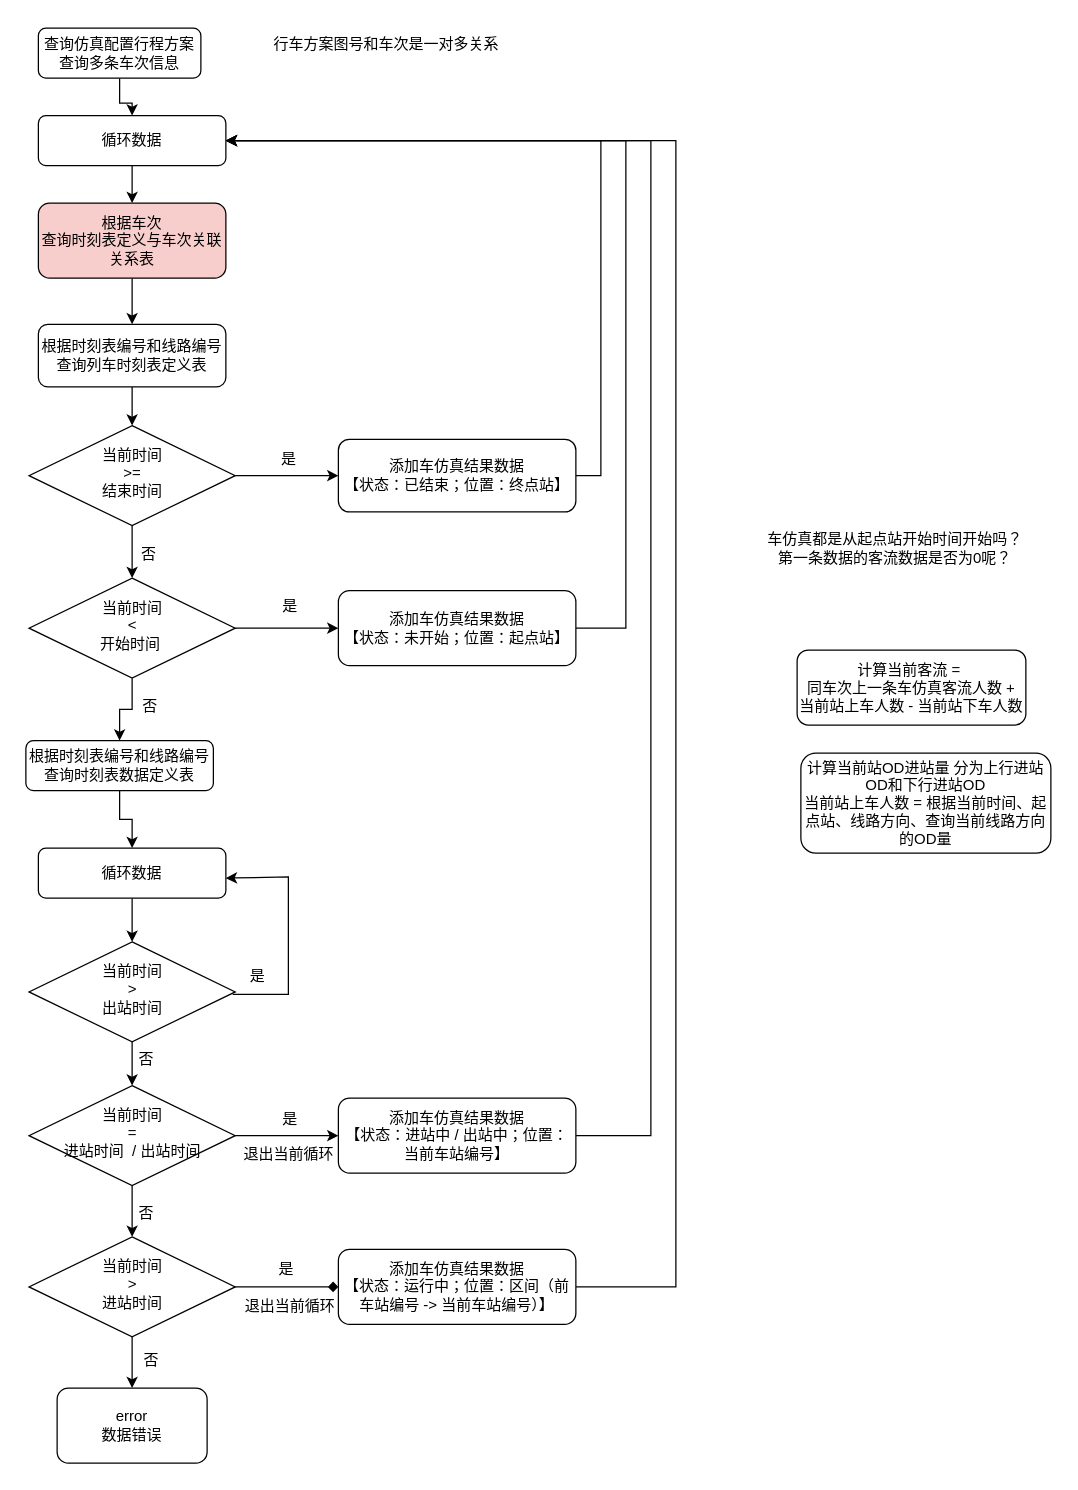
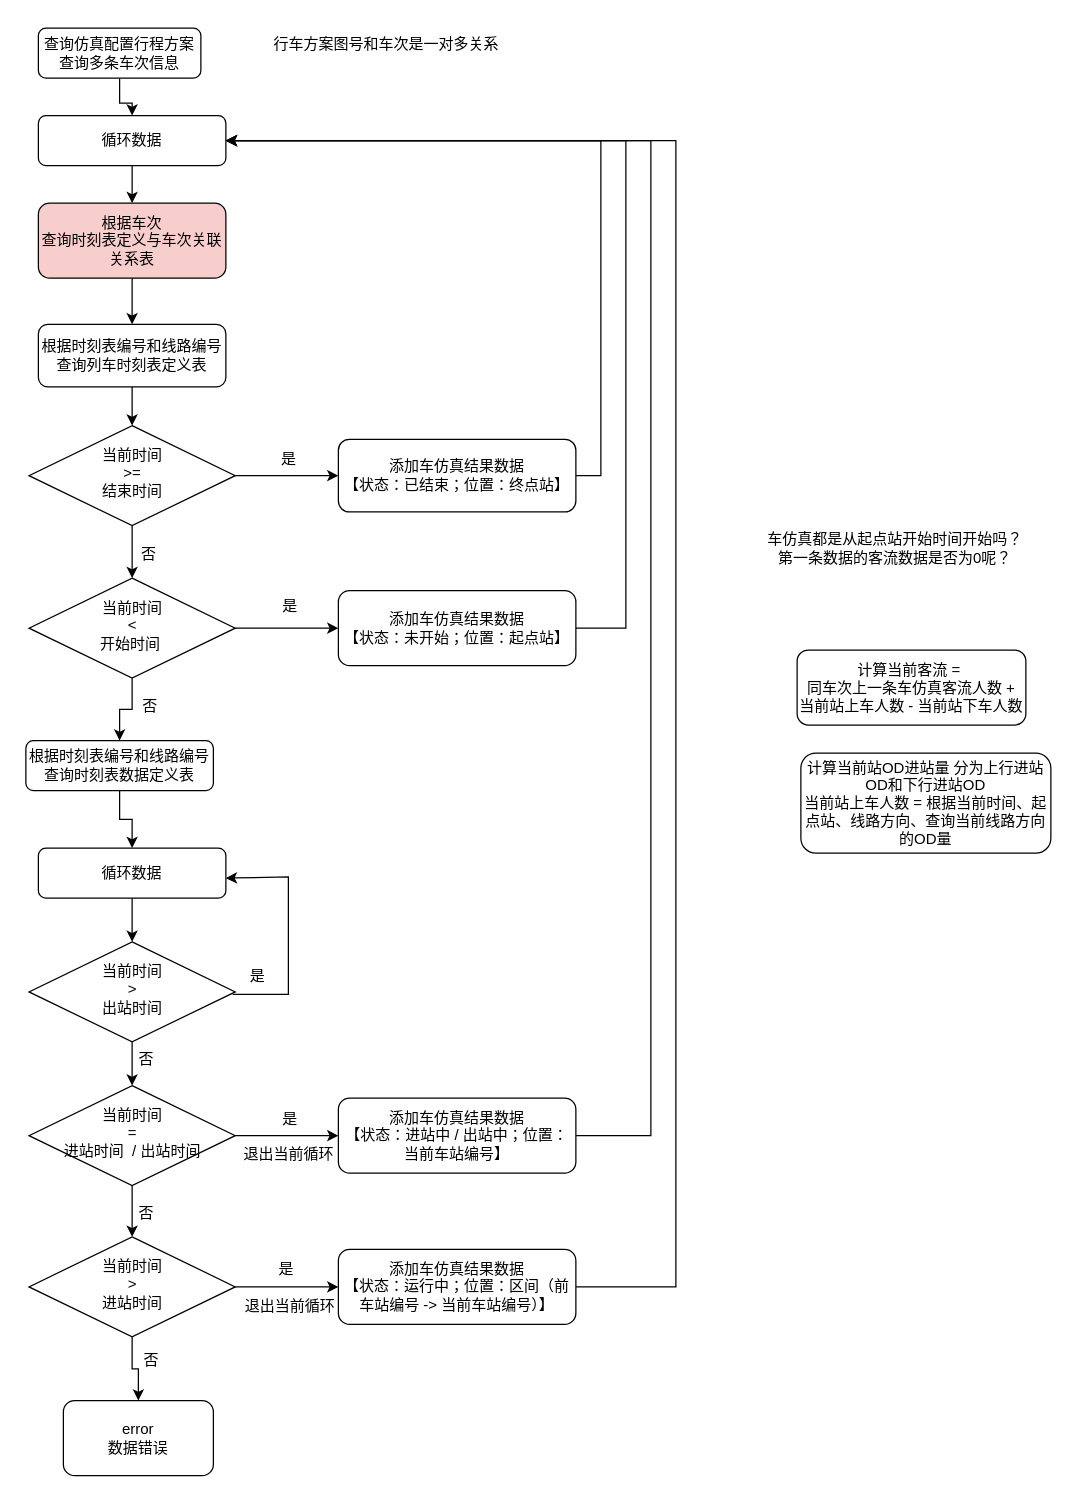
(327, 1287) -> (328, 1287)
(132, 1426) -> (138, 1438)
